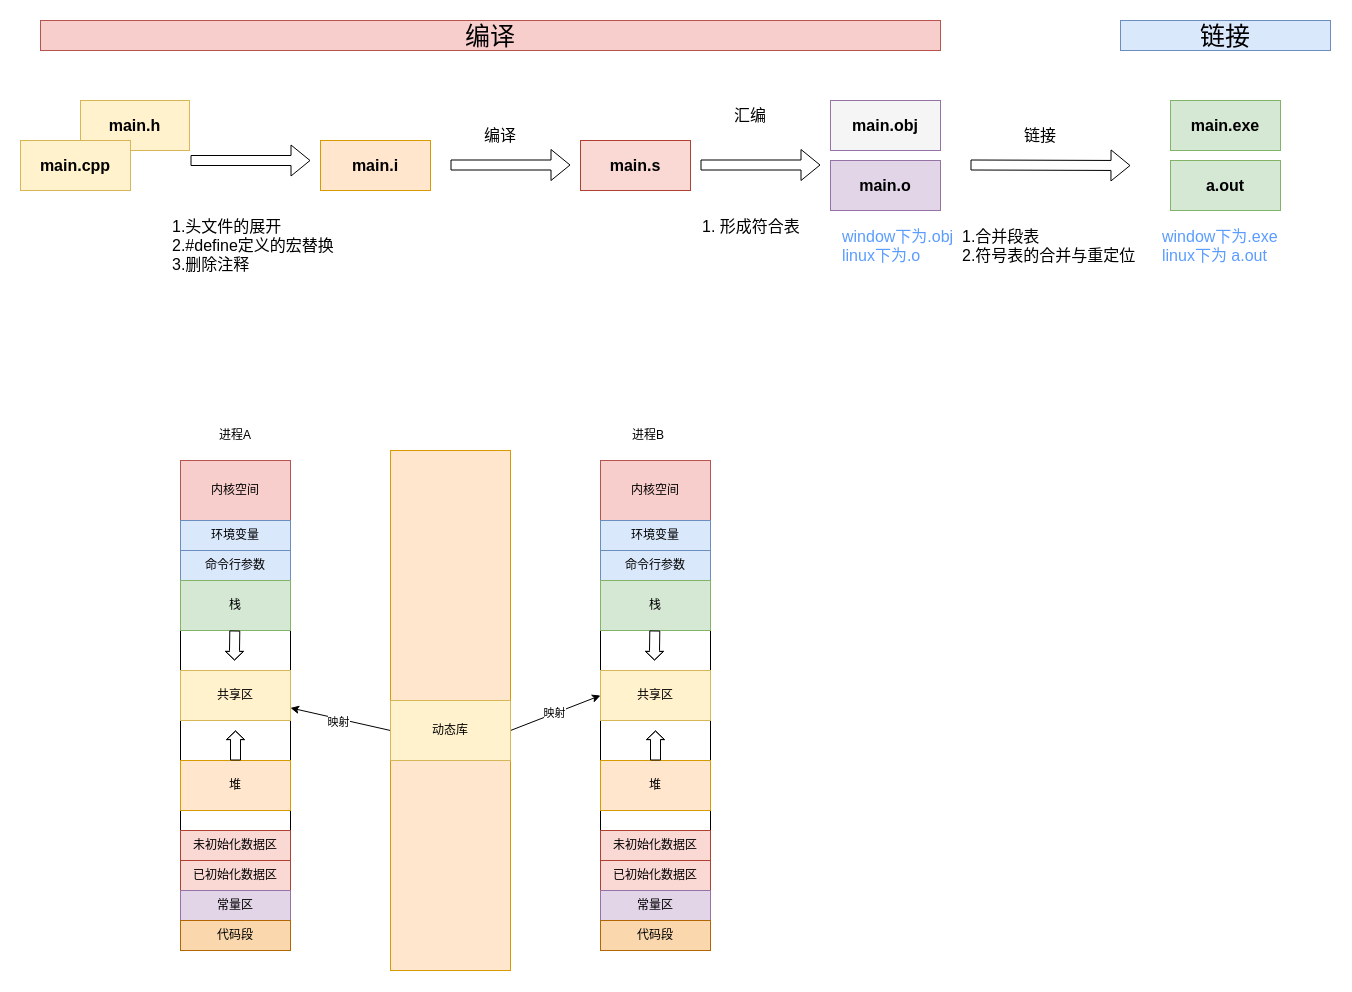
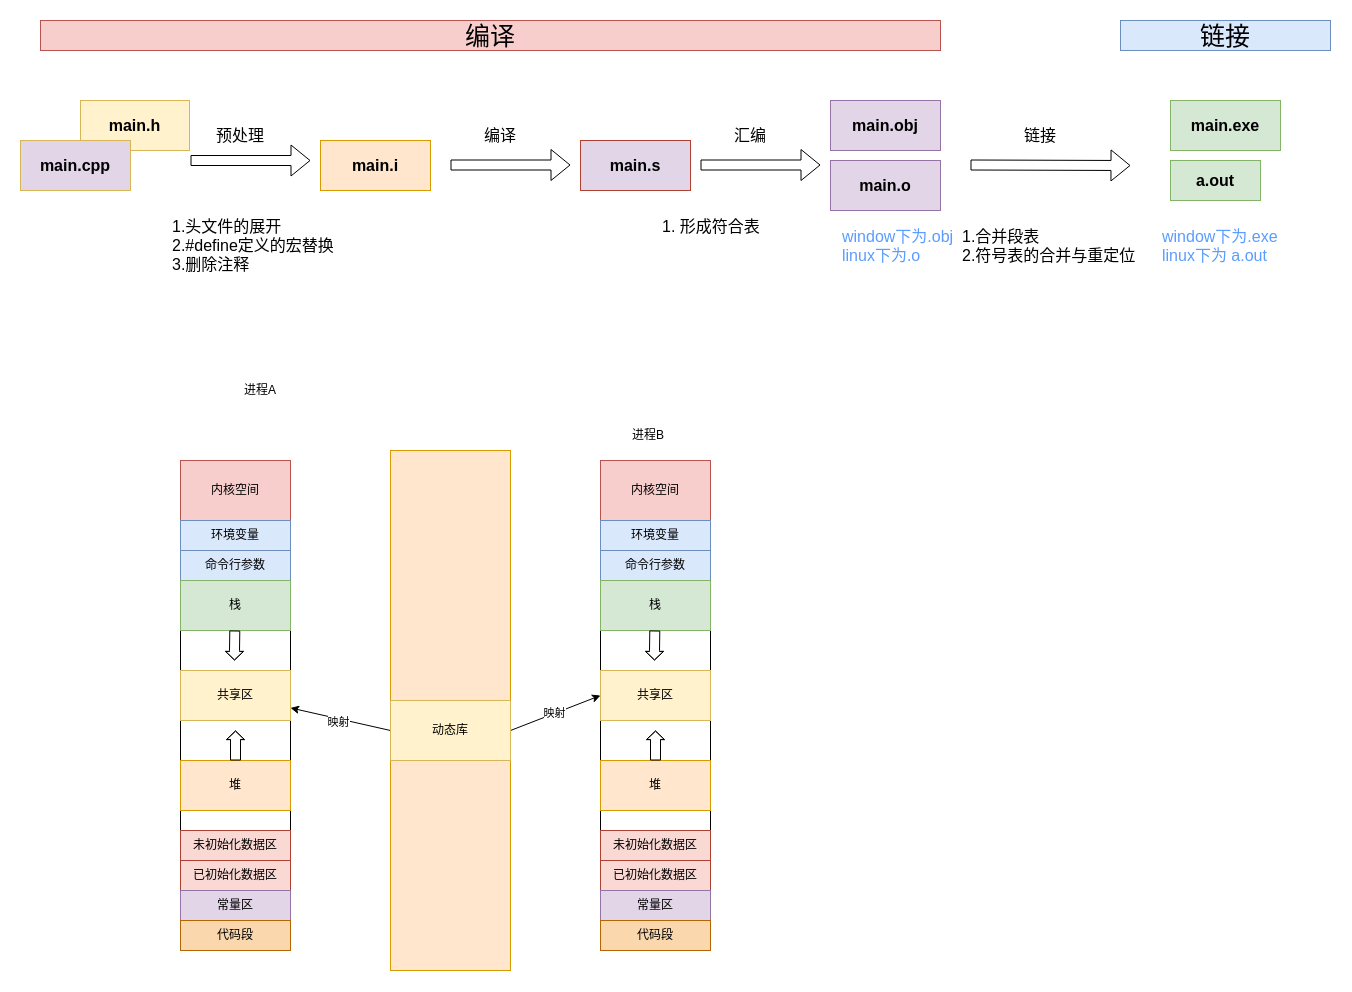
(751, 116) -> (751, 136)
(886, 126) -> (886, 126)
none -> (241, 136)
(76, 166) -> (76, 166)
(636, 166) -> (636, 166)
(1226, 186) -> (1216, 181)
(766, 256) -> (726, 256)
(236, 436) -> (261, 391)
